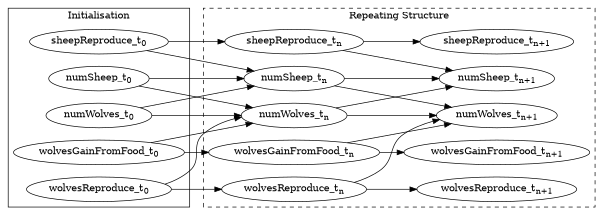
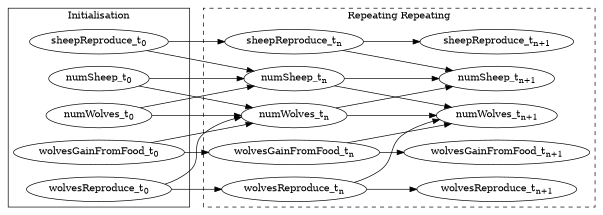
(399, 16) -> (399, 16)
